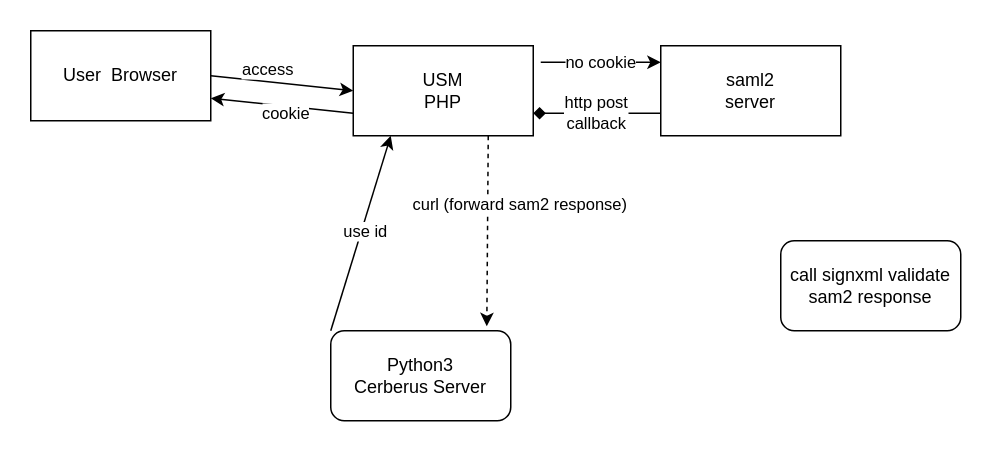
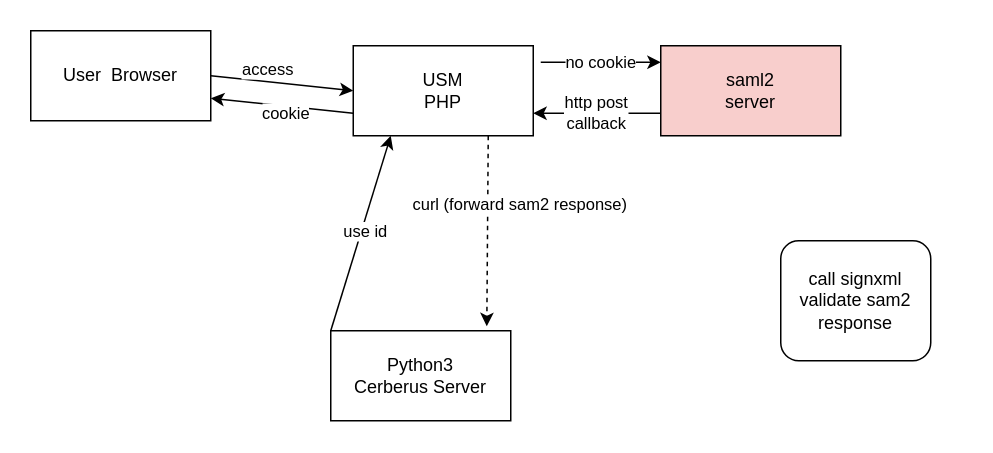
(751, 91) -> (751, 91)
(546, 113) -> (545, 113)
(871, 286) -> (856, 301)
(421, 376) -> (421, 376)
